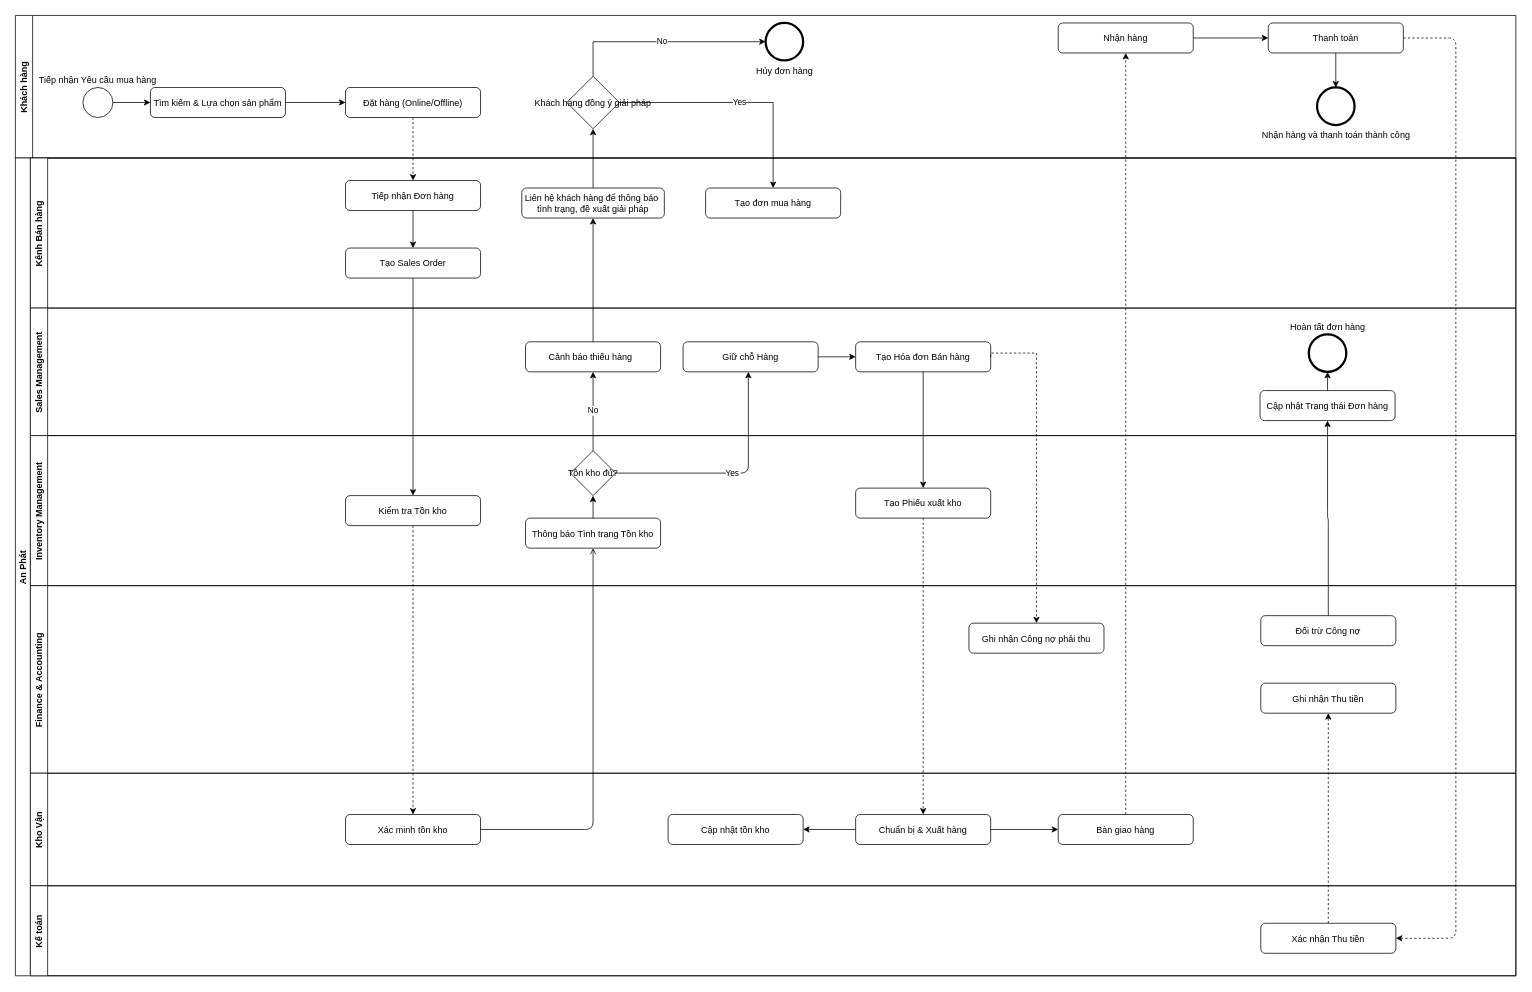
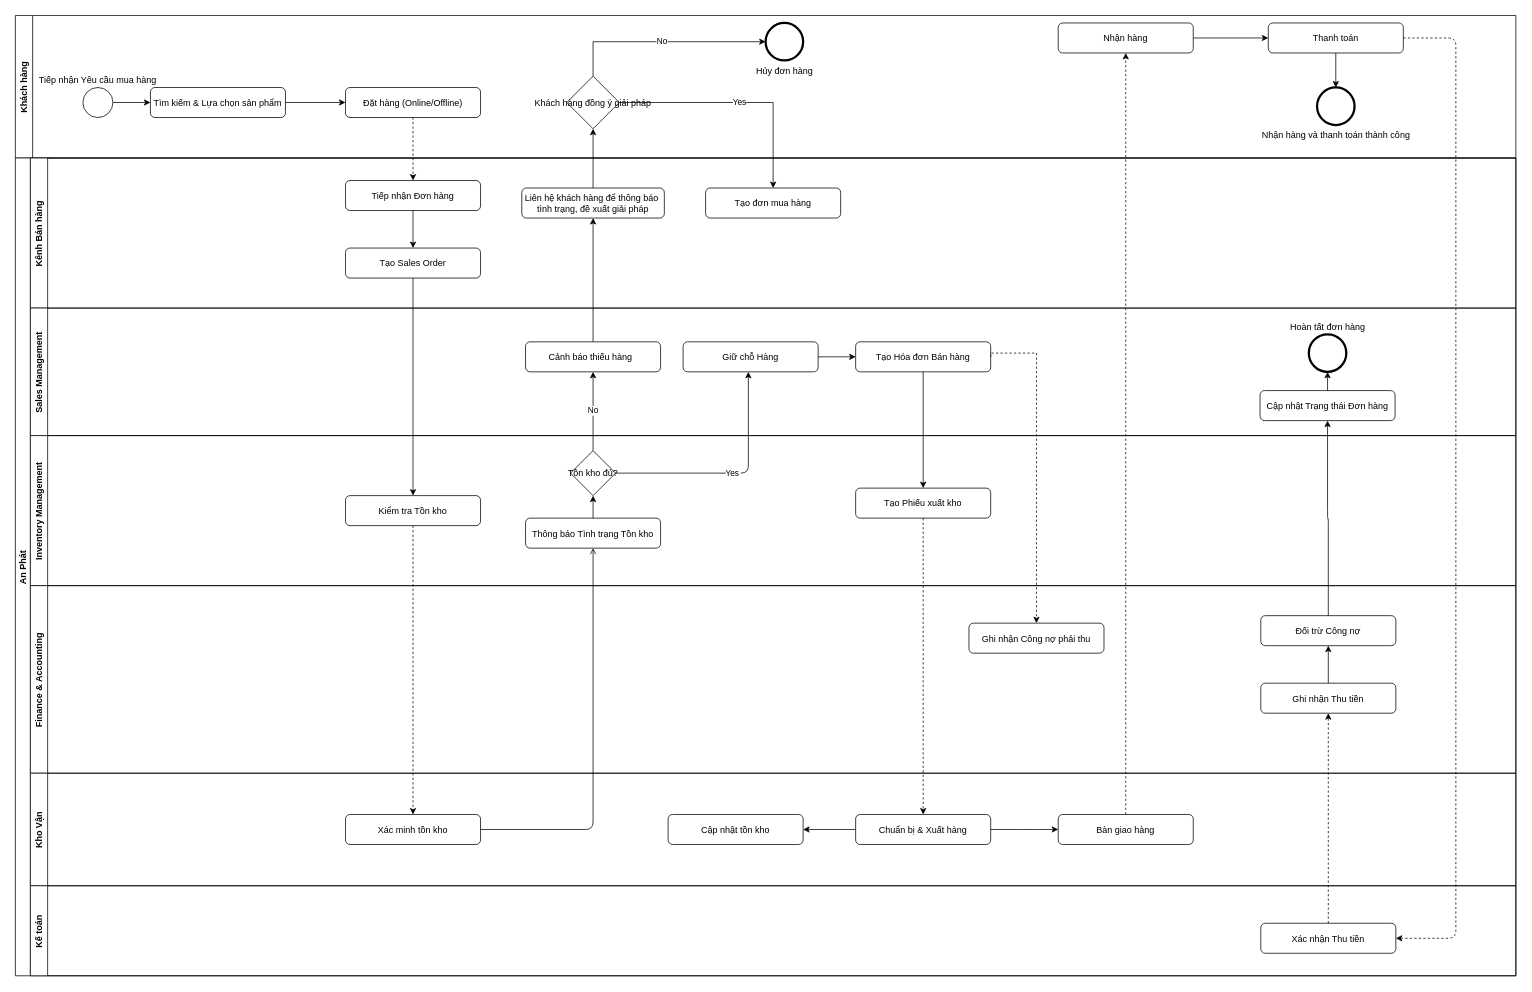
none -> (1328, 667)
